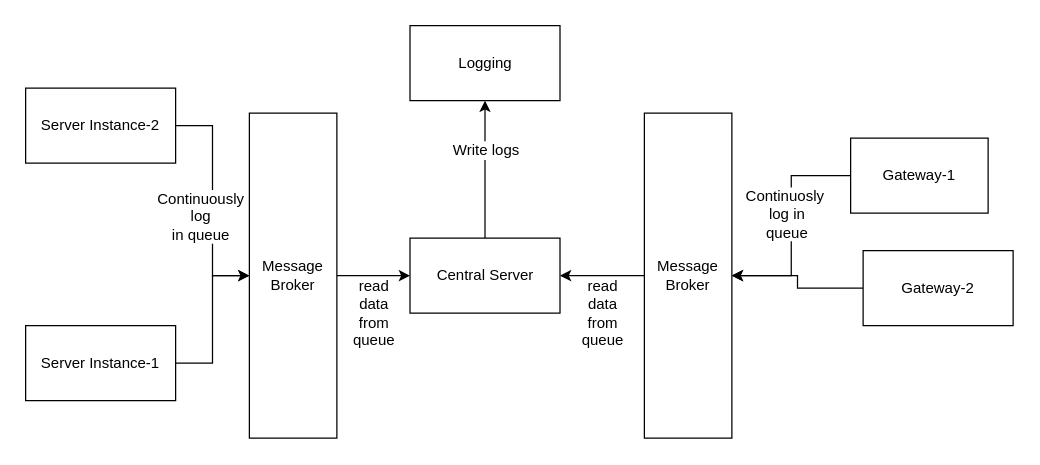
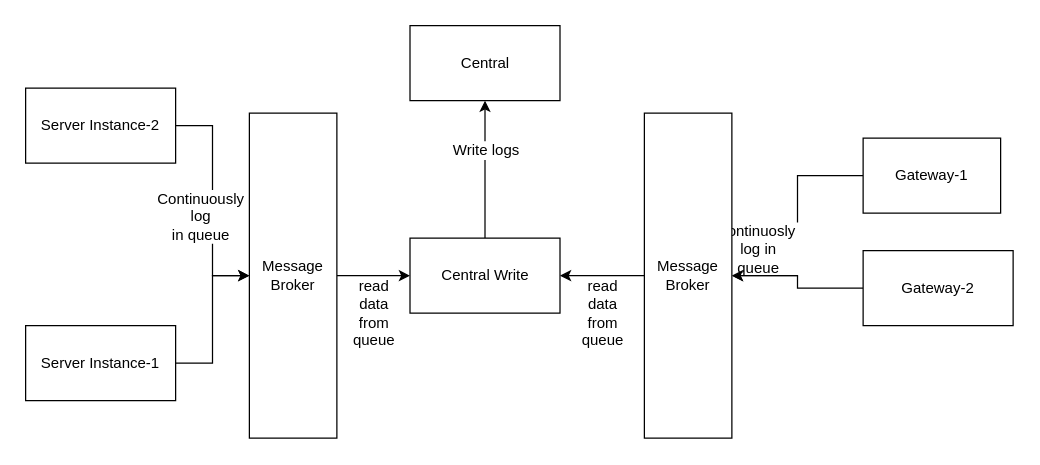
(486, 63) -> (486, 63)
(919, 176) -> (932, 176)
(486, 276) -> (486, 276)
